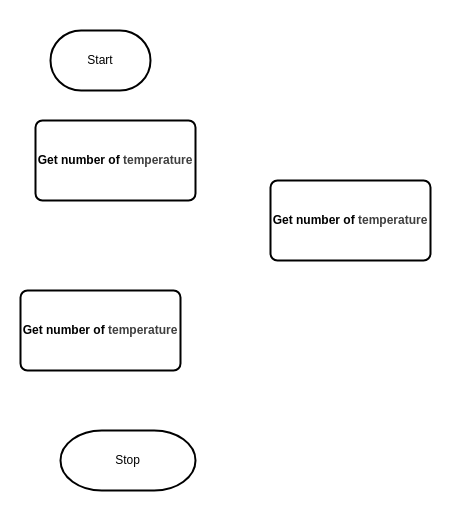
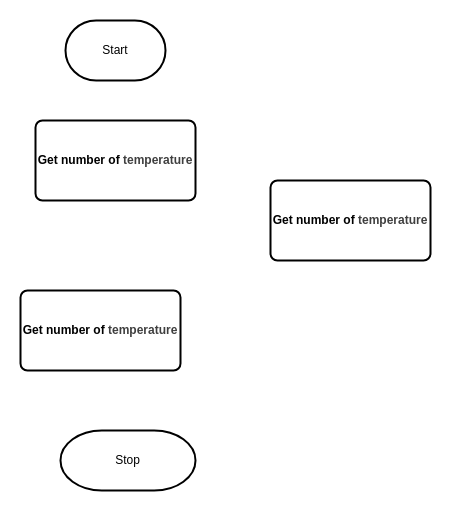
(101, 61) -> (116, 51)
